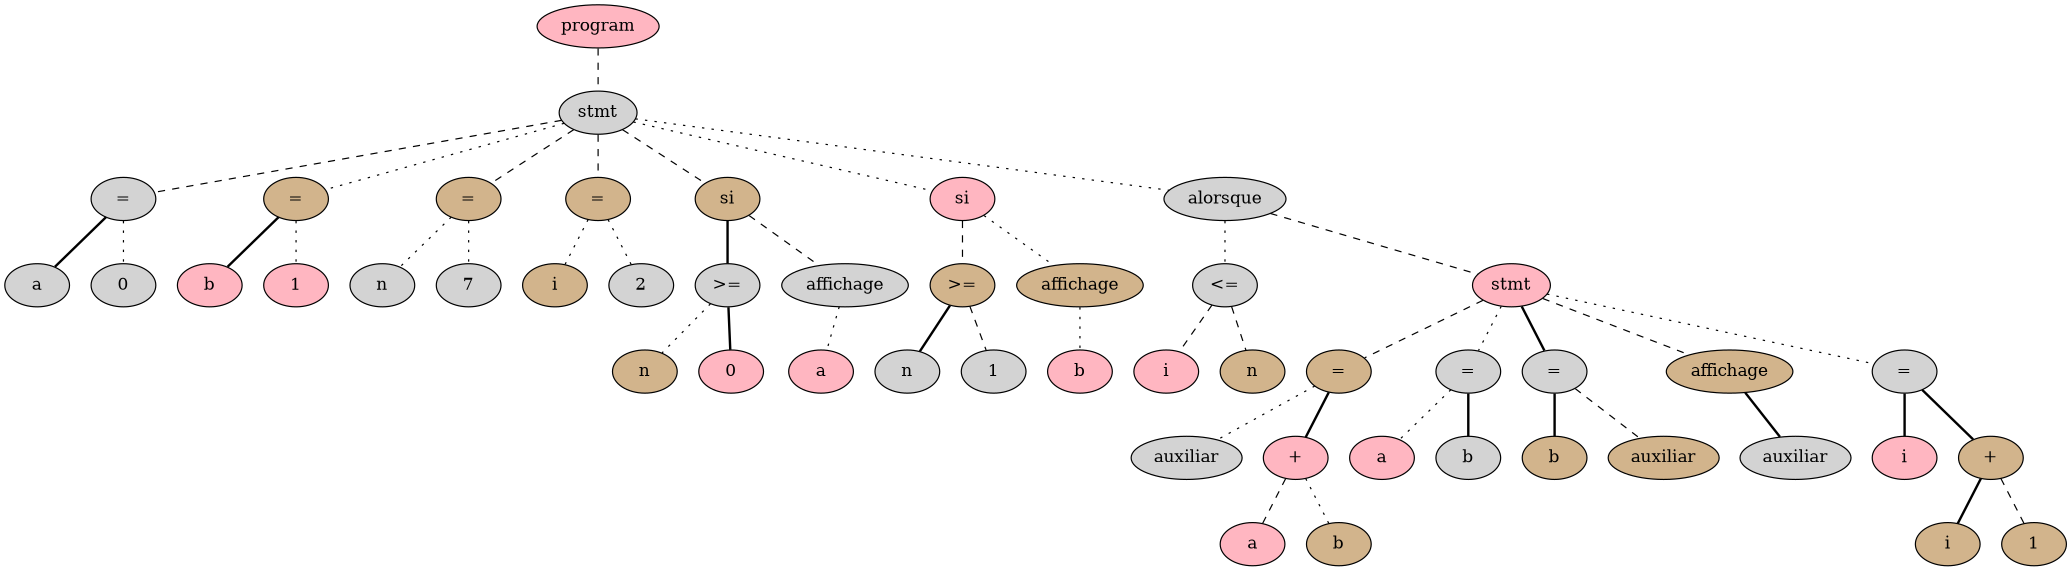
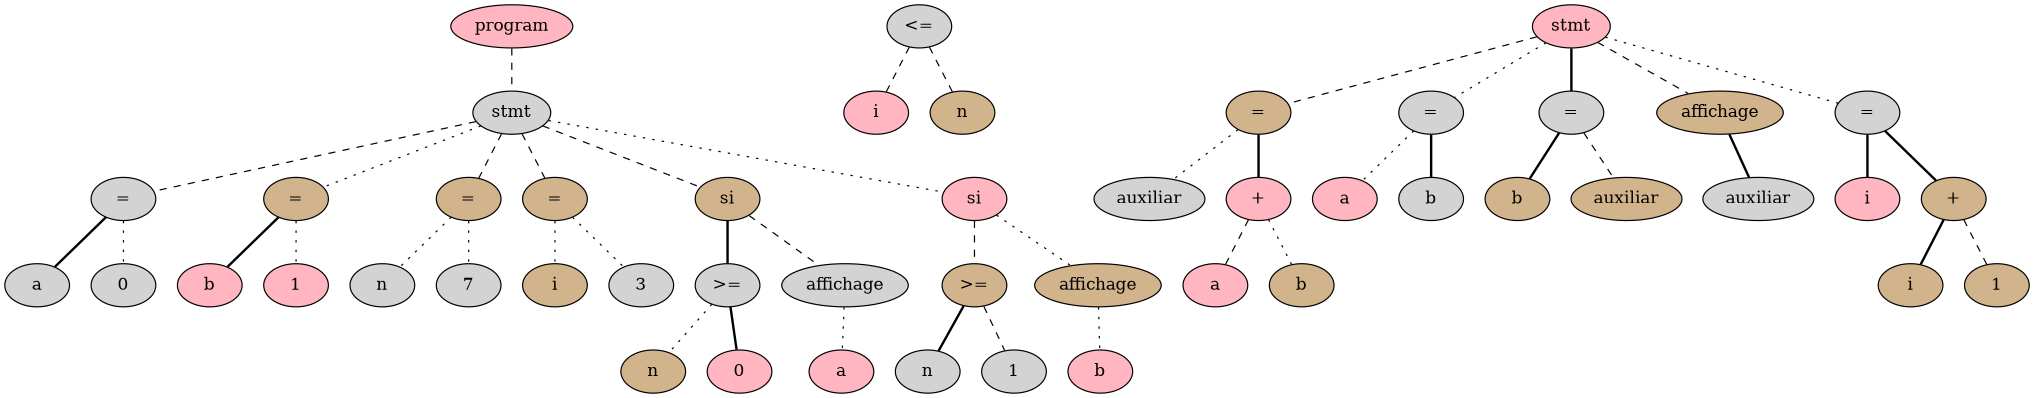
(1225, 199) -> none
(641, 285) -> (641, 285)
